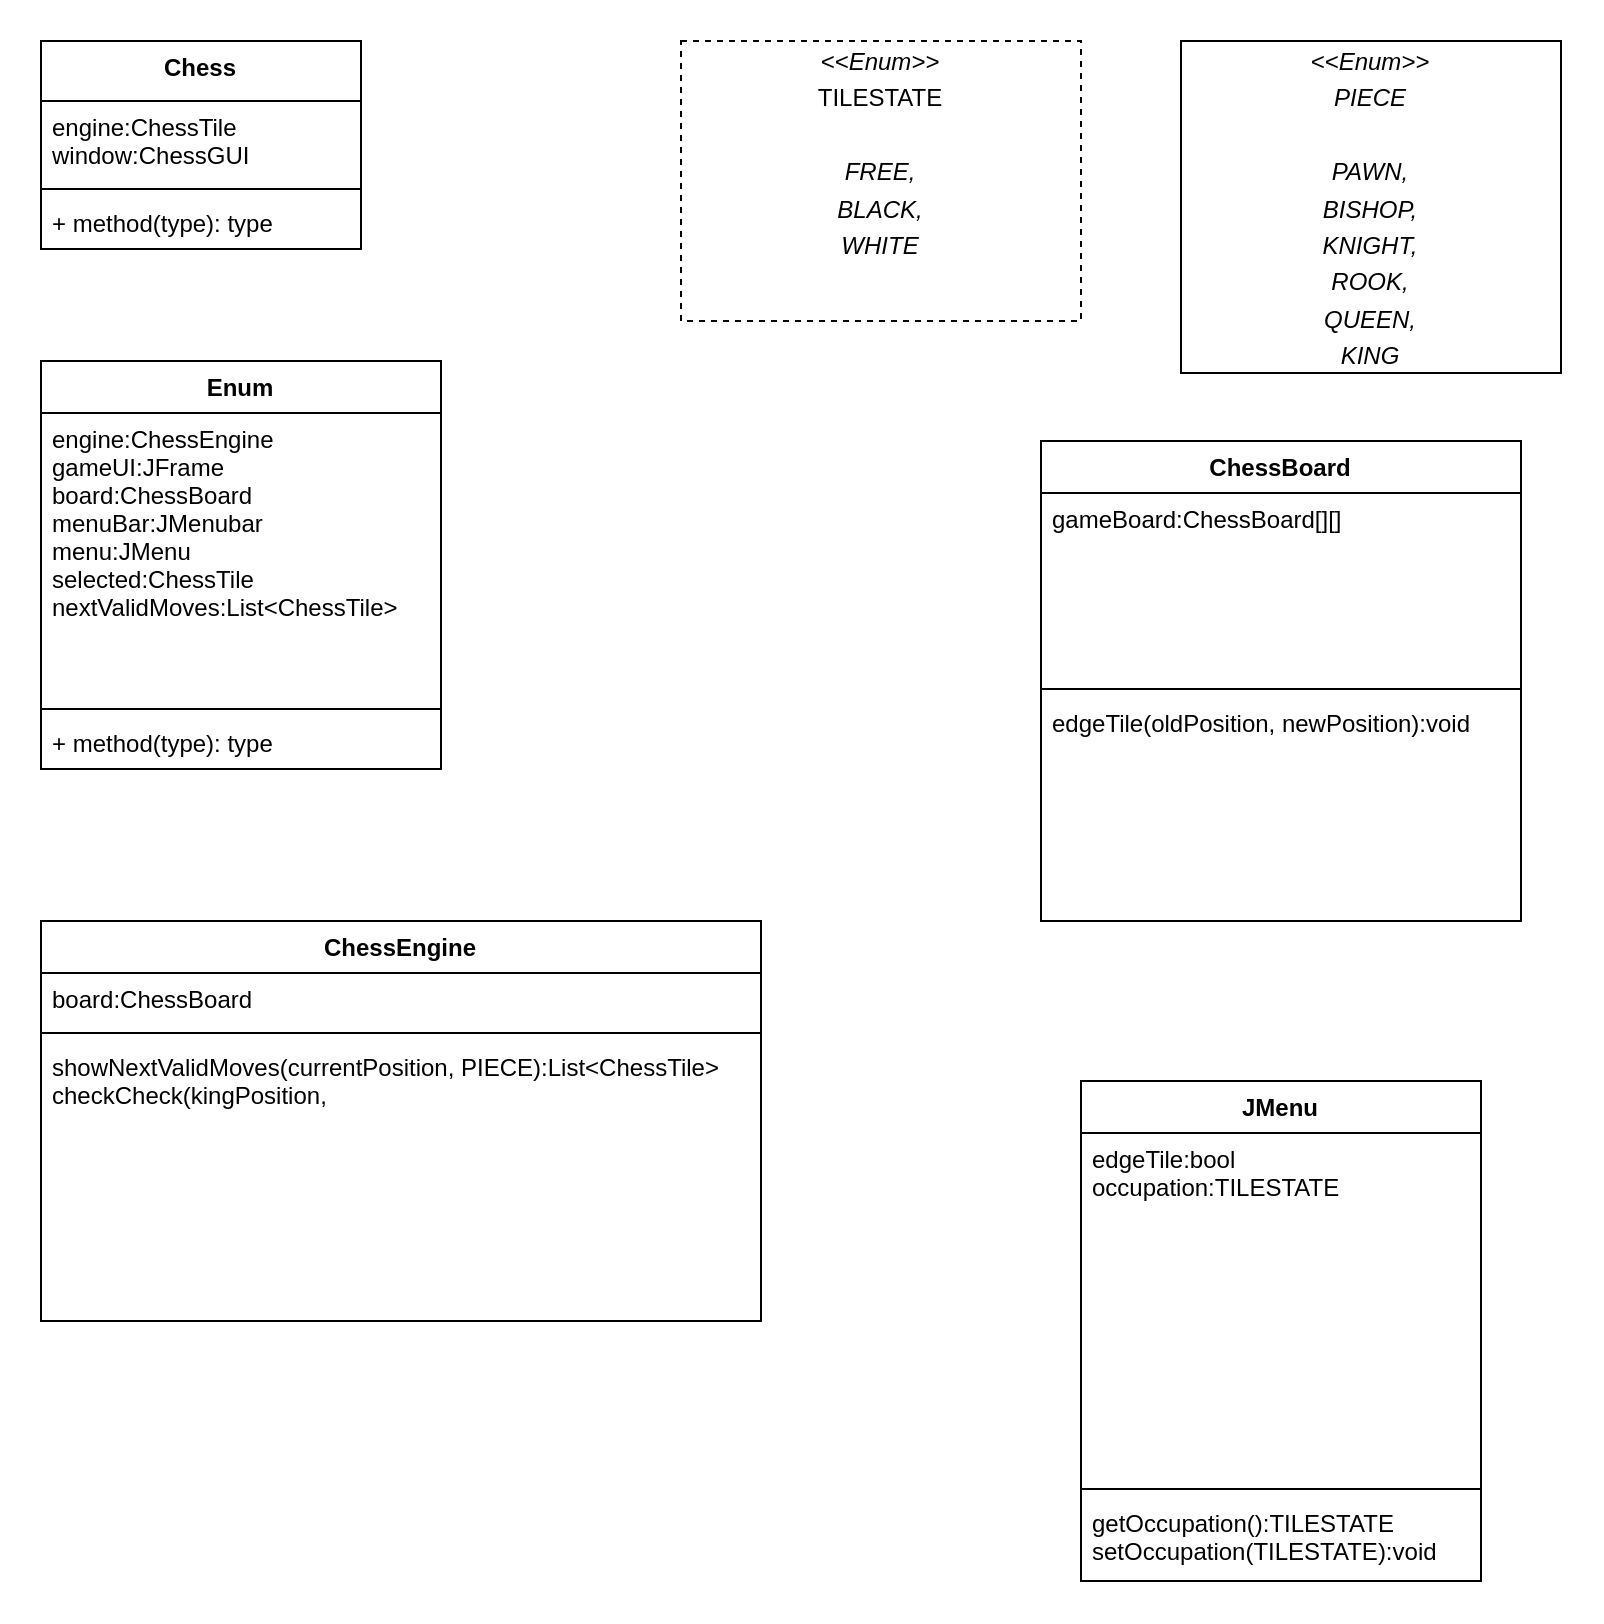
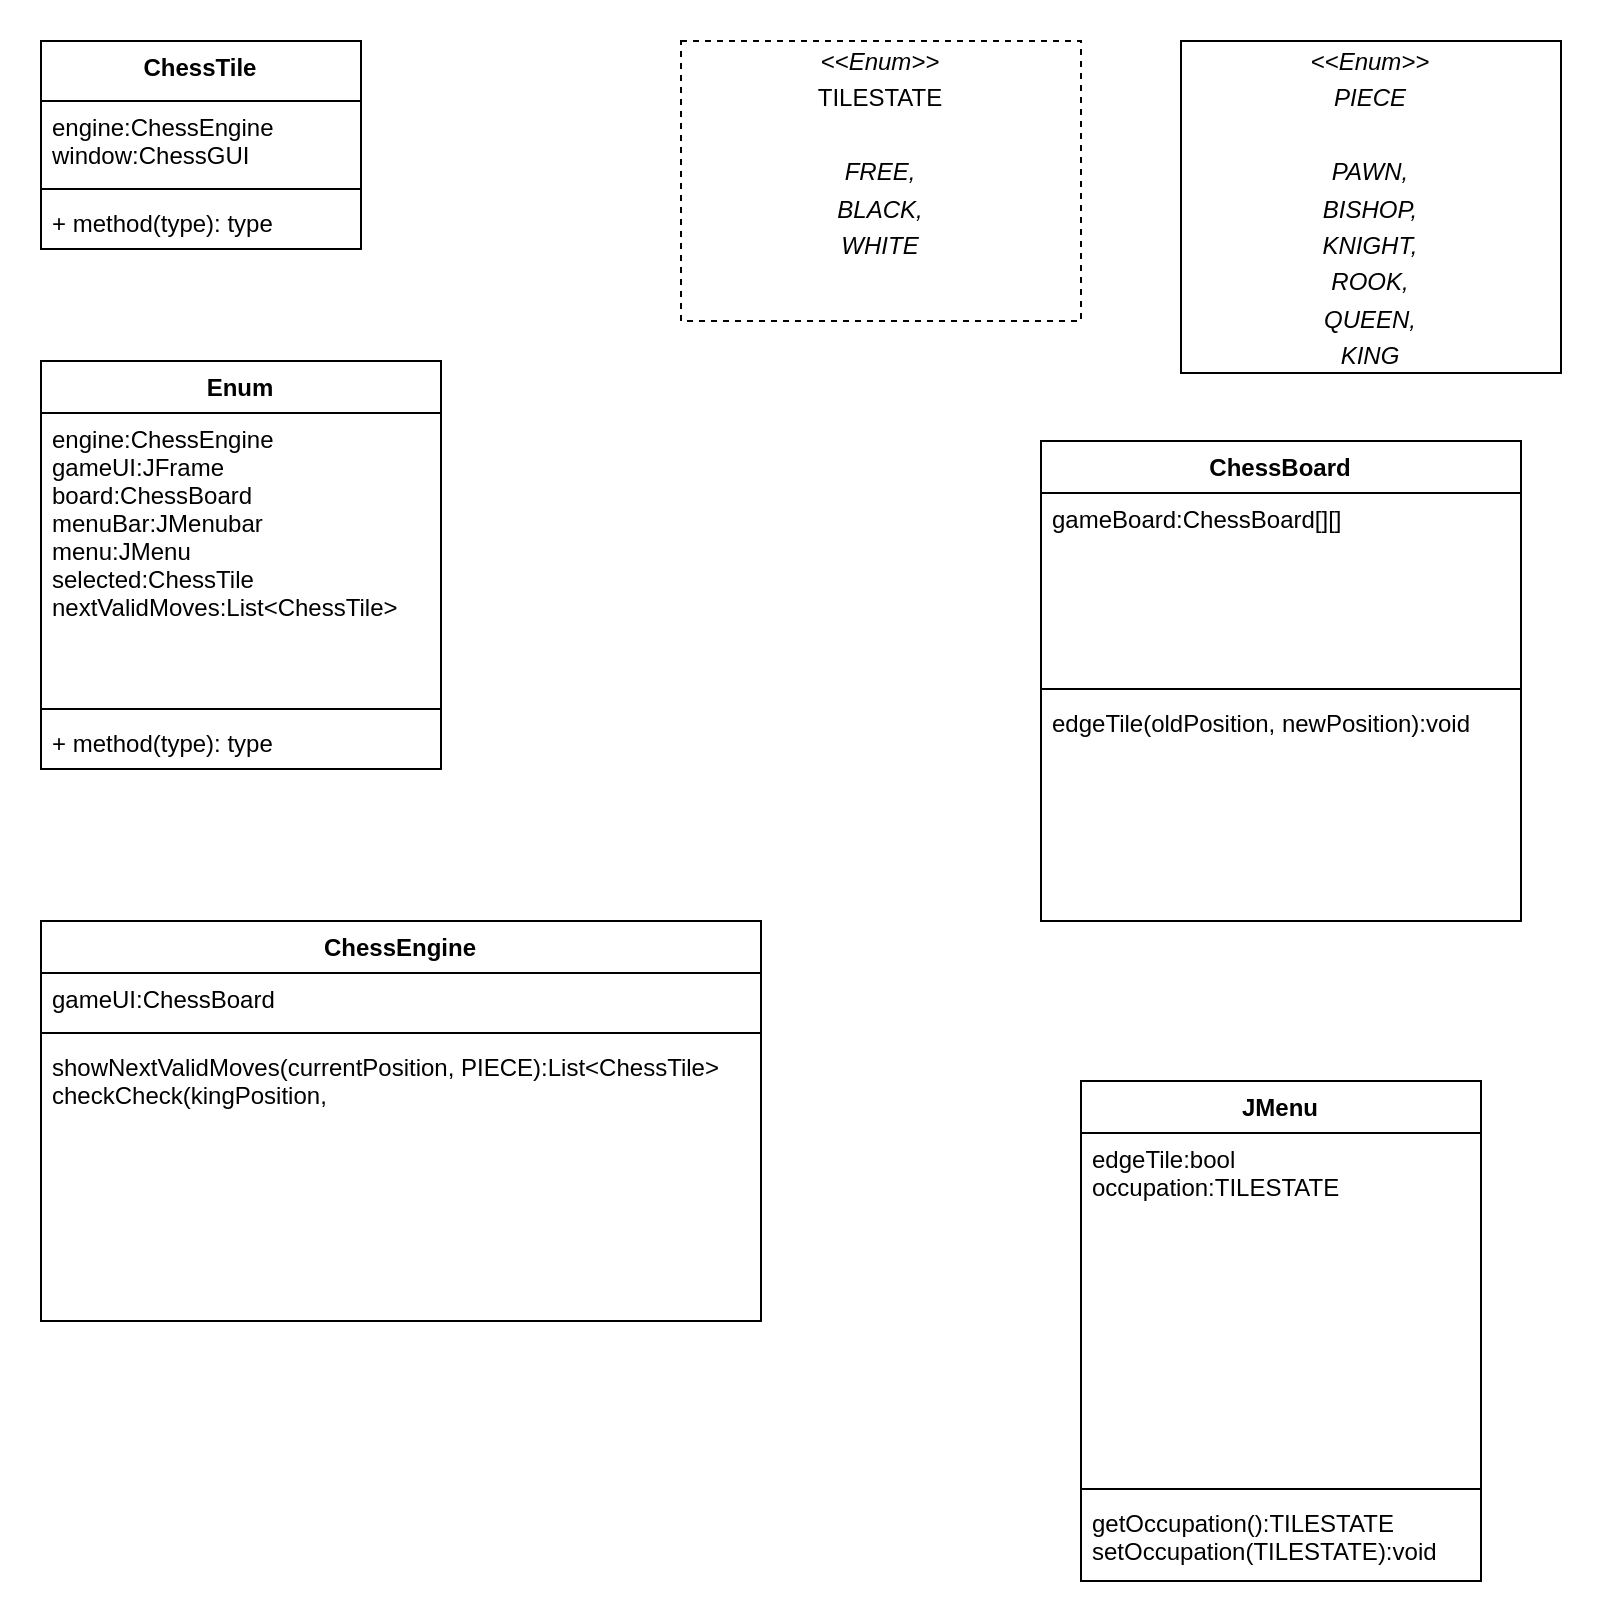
(200, 68) -> (200, 68)
(147, 128) -> (164, 128)
(156, 1000) -> (163, 1000)
